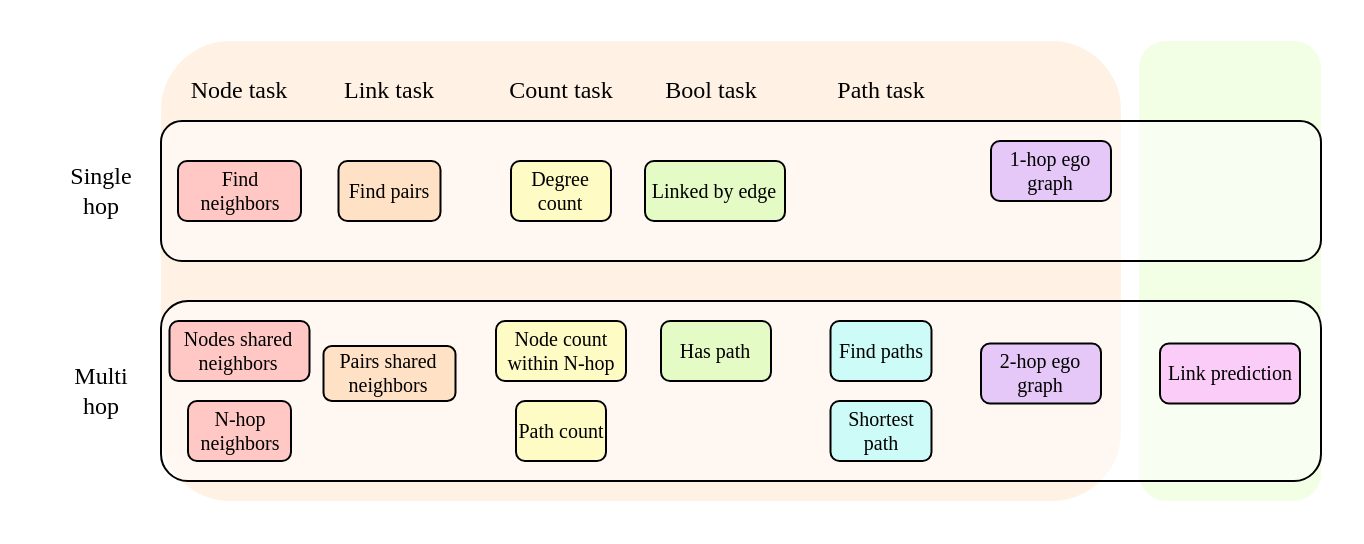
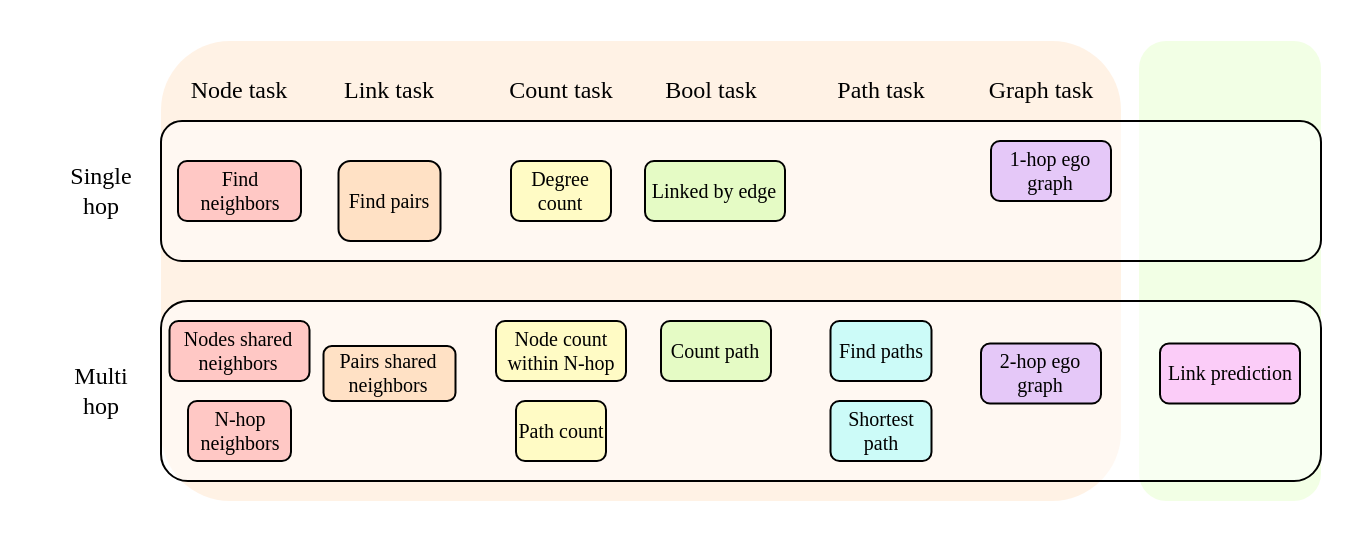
none -> (1041, 91)
(390, 191) -> (390, 201)
(716, 351) -> (716, 351)
